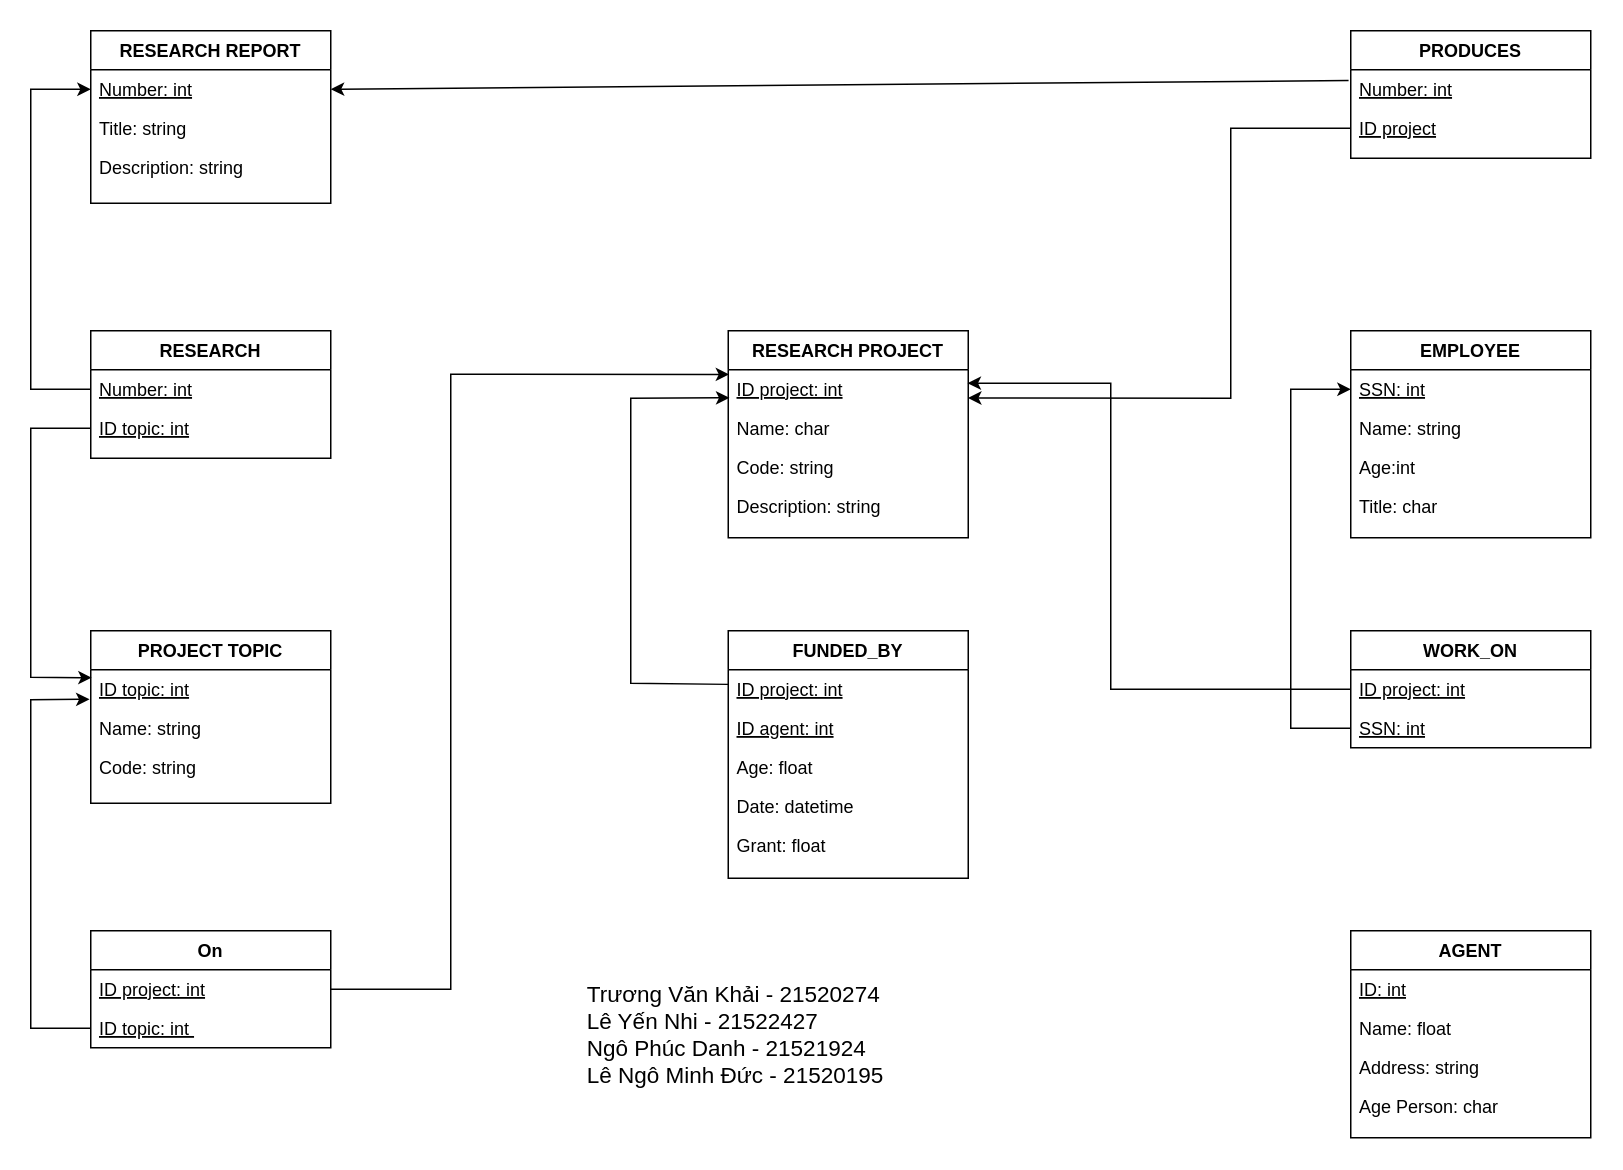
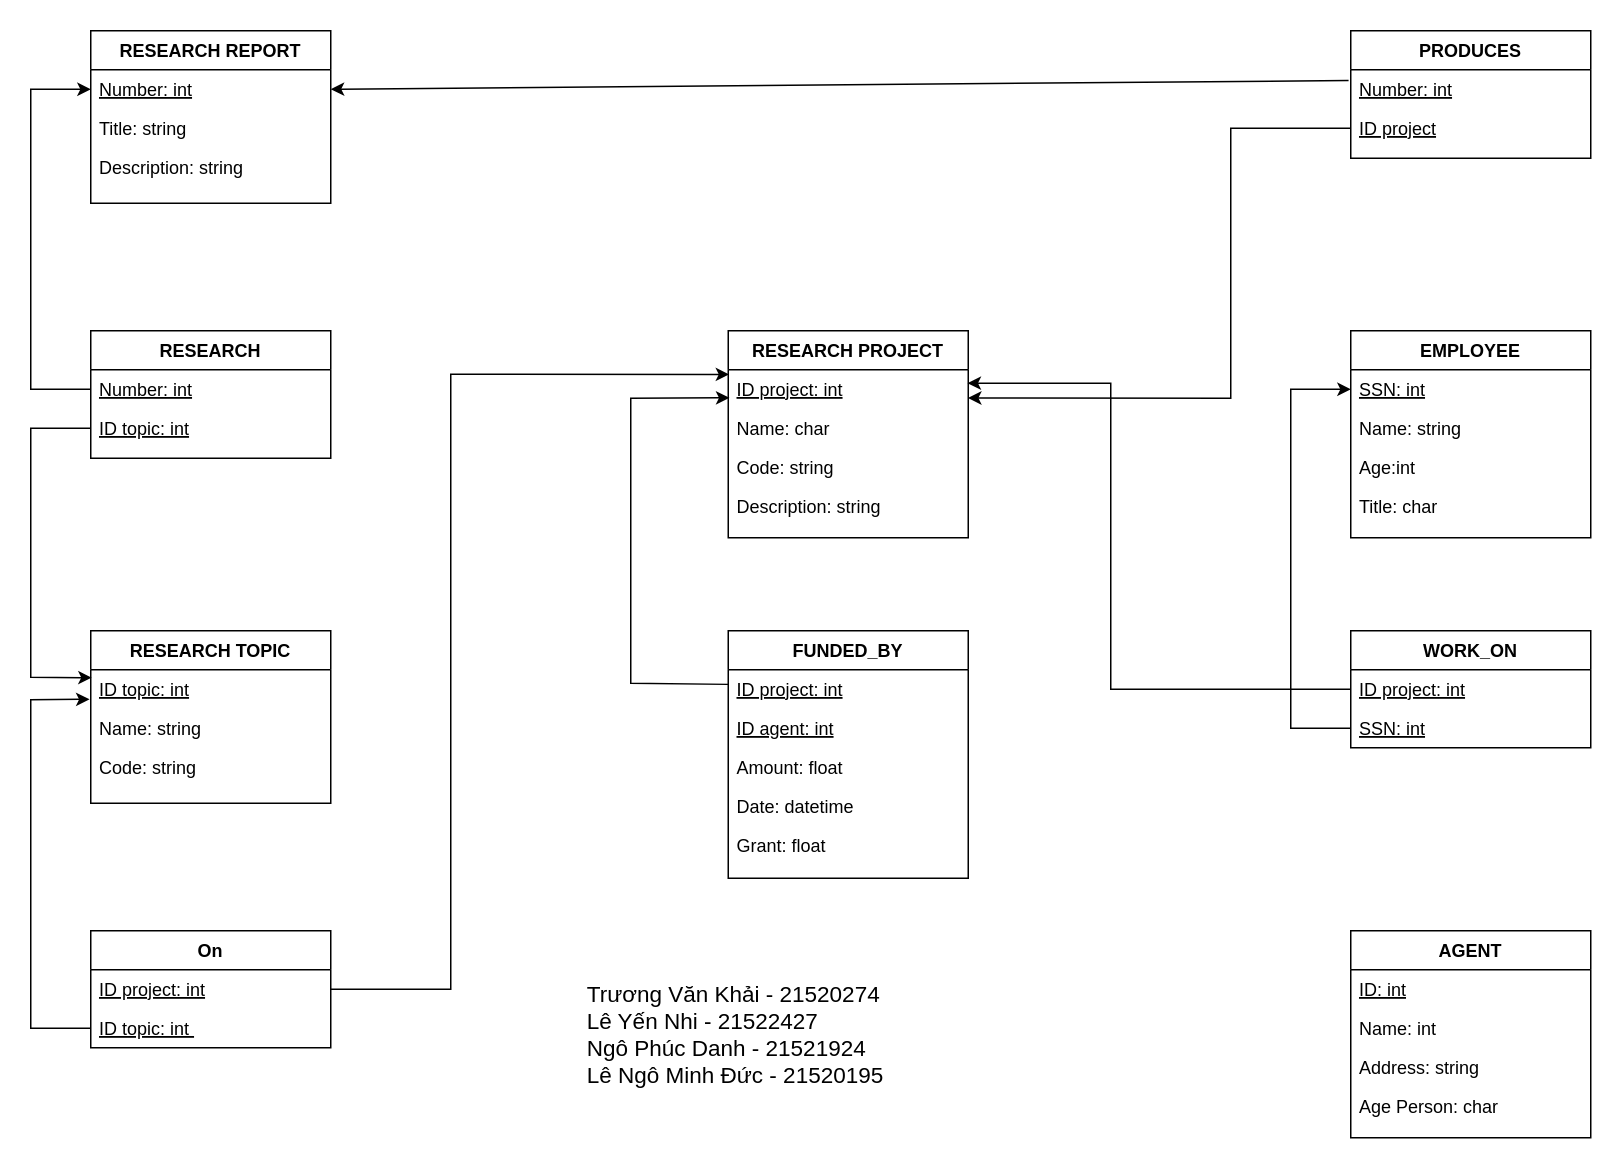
(210, 651) -> (210, 651)
(780, 768) -> (795, 768)
(1407, 1029) -> (1397, 1029)
